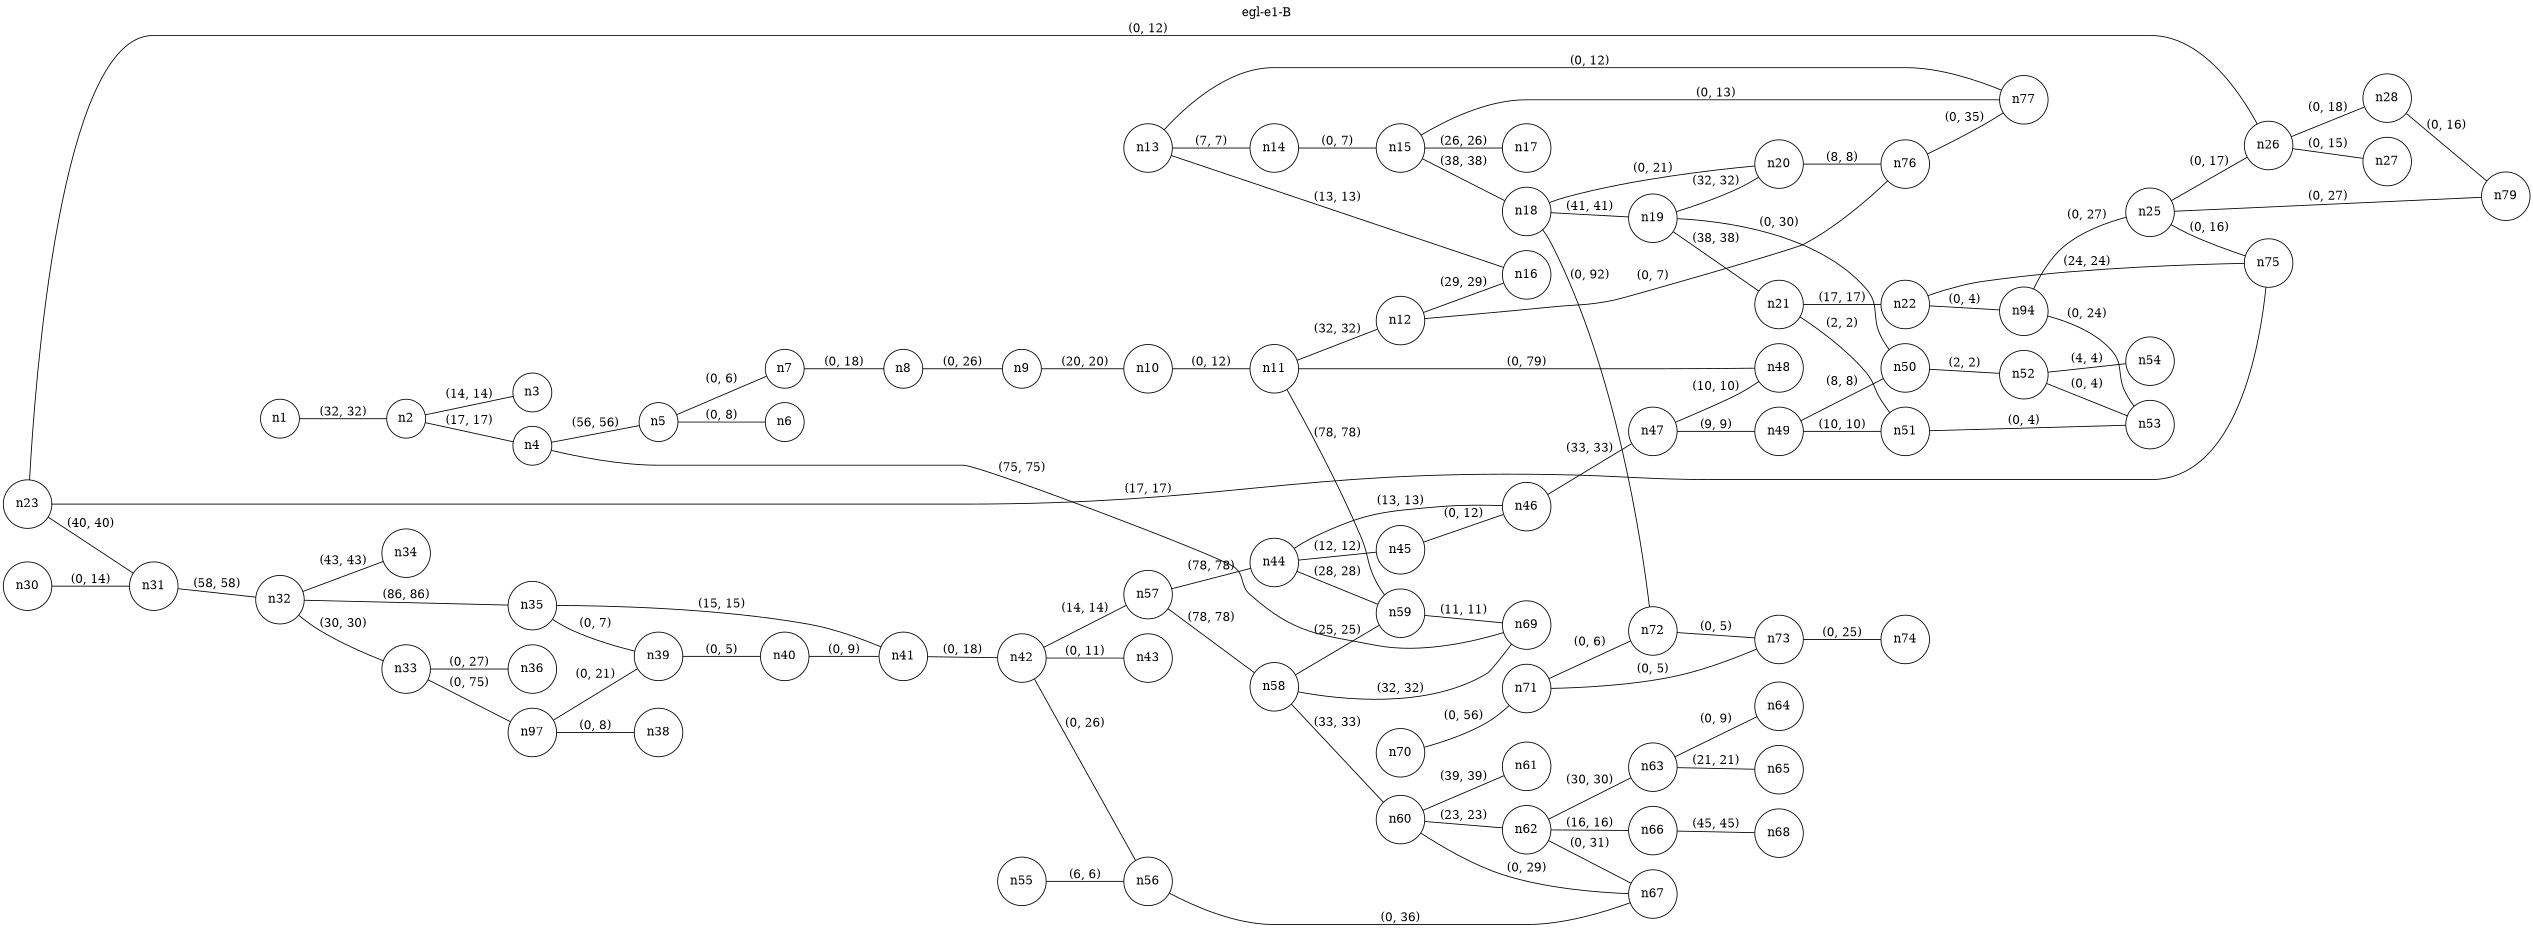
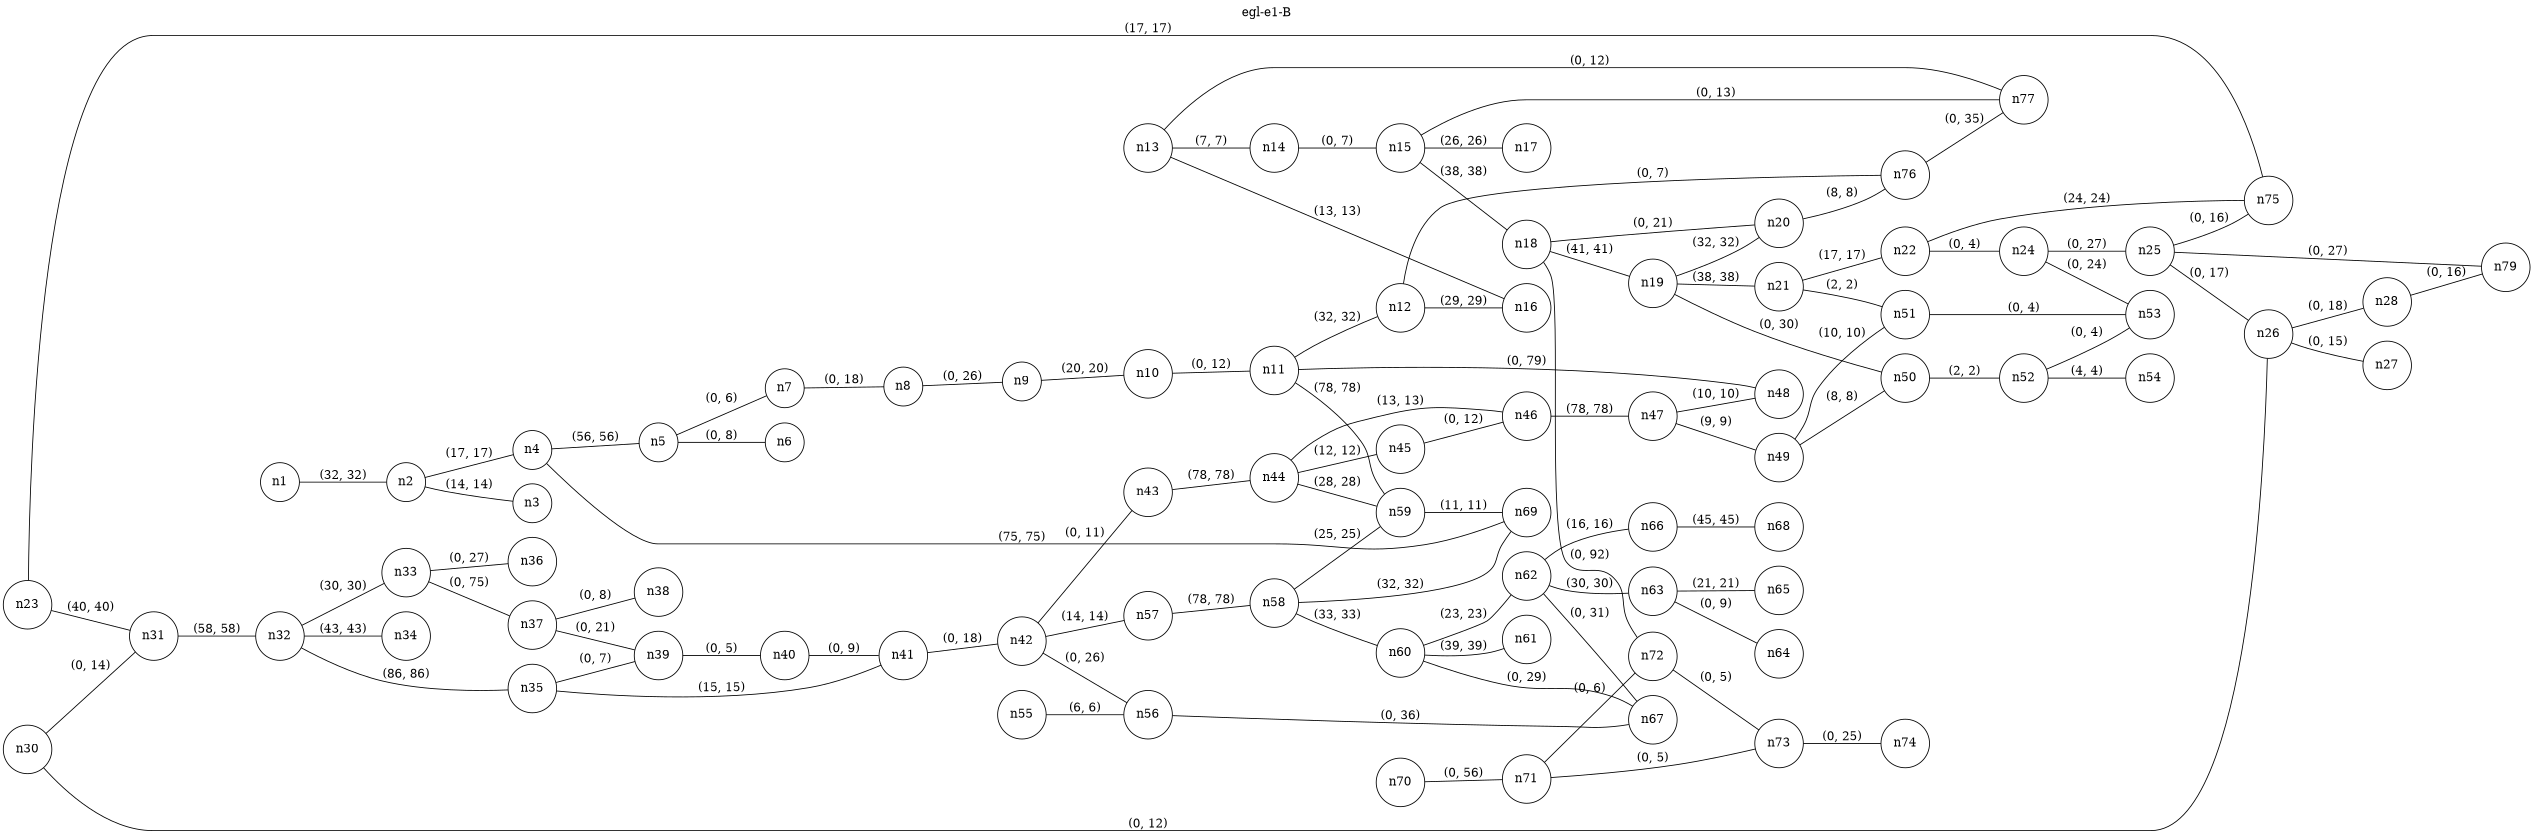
(985, 36) -> (1340, 831)
(2024, 311) -> (2024, 251)
(1590, 449) -> (1590, 410)
(1211, 579) -> (1211, 485)
(532, 732) -> (532, 625)
